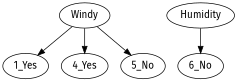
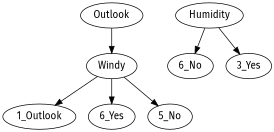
none -> (112, 15)
(26, 66) -> (39, 117)
(85, 66) -> (112, 117)
none -> (249, 66)
